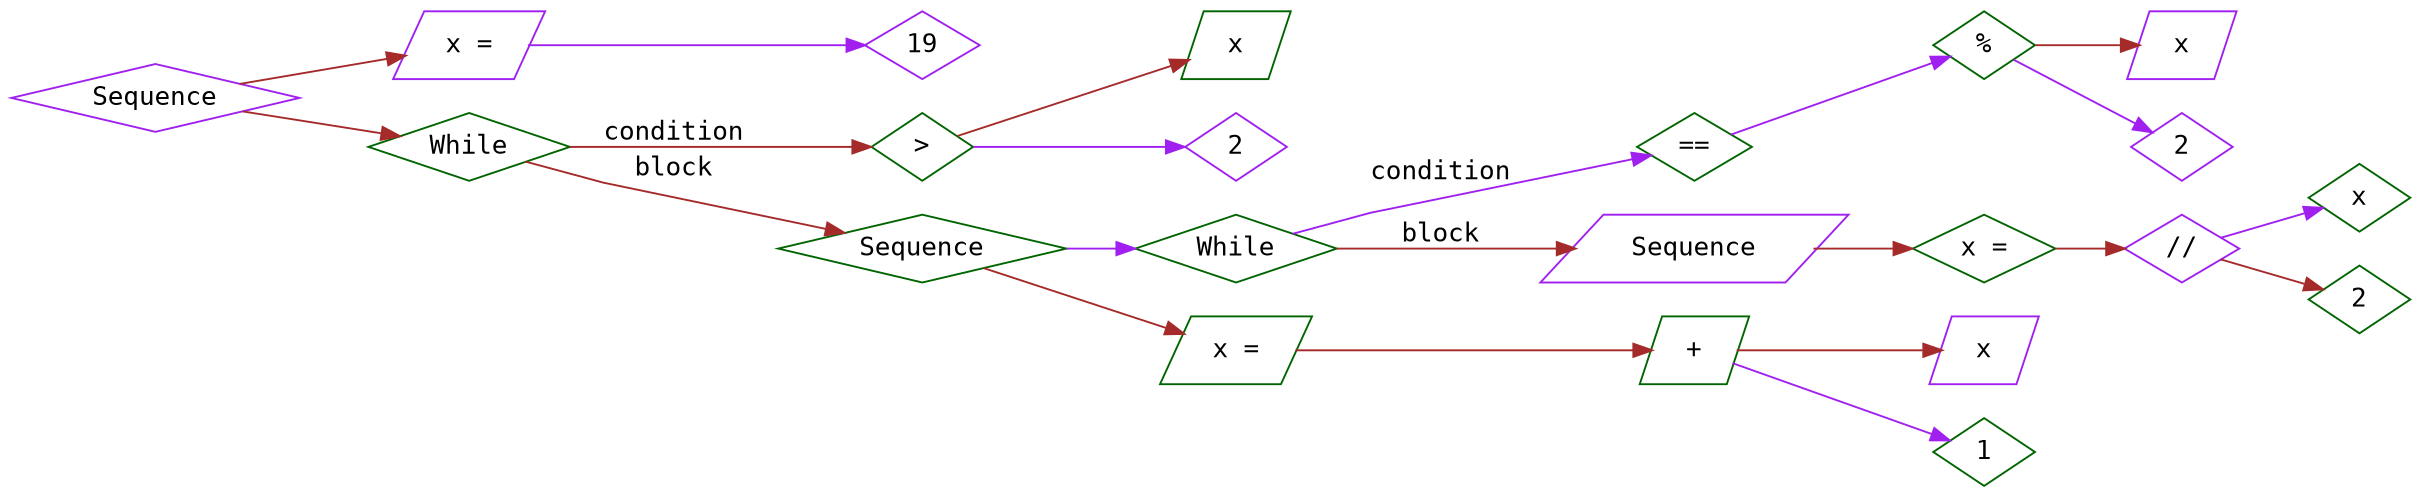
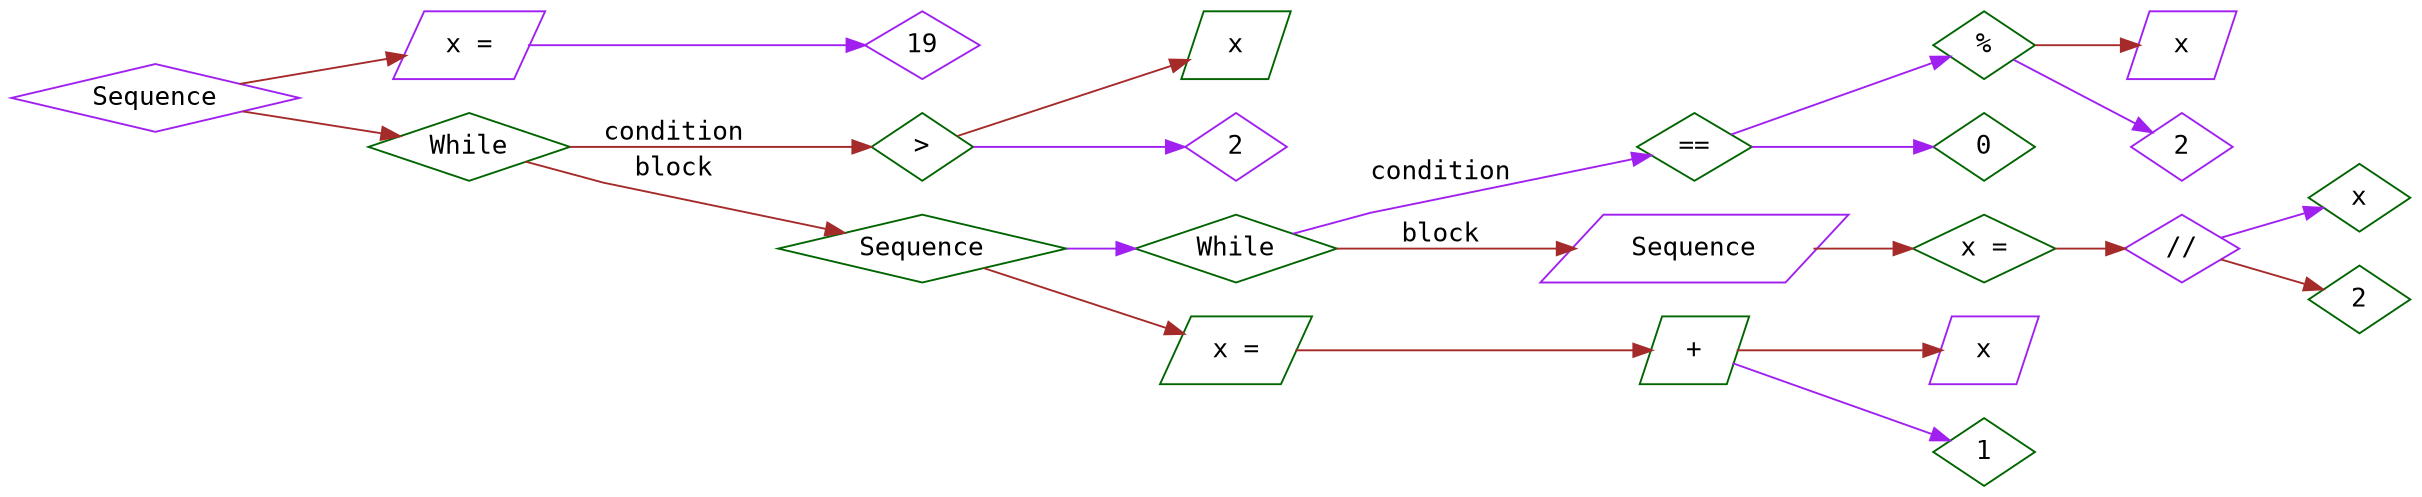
none -> (1984, 147)
